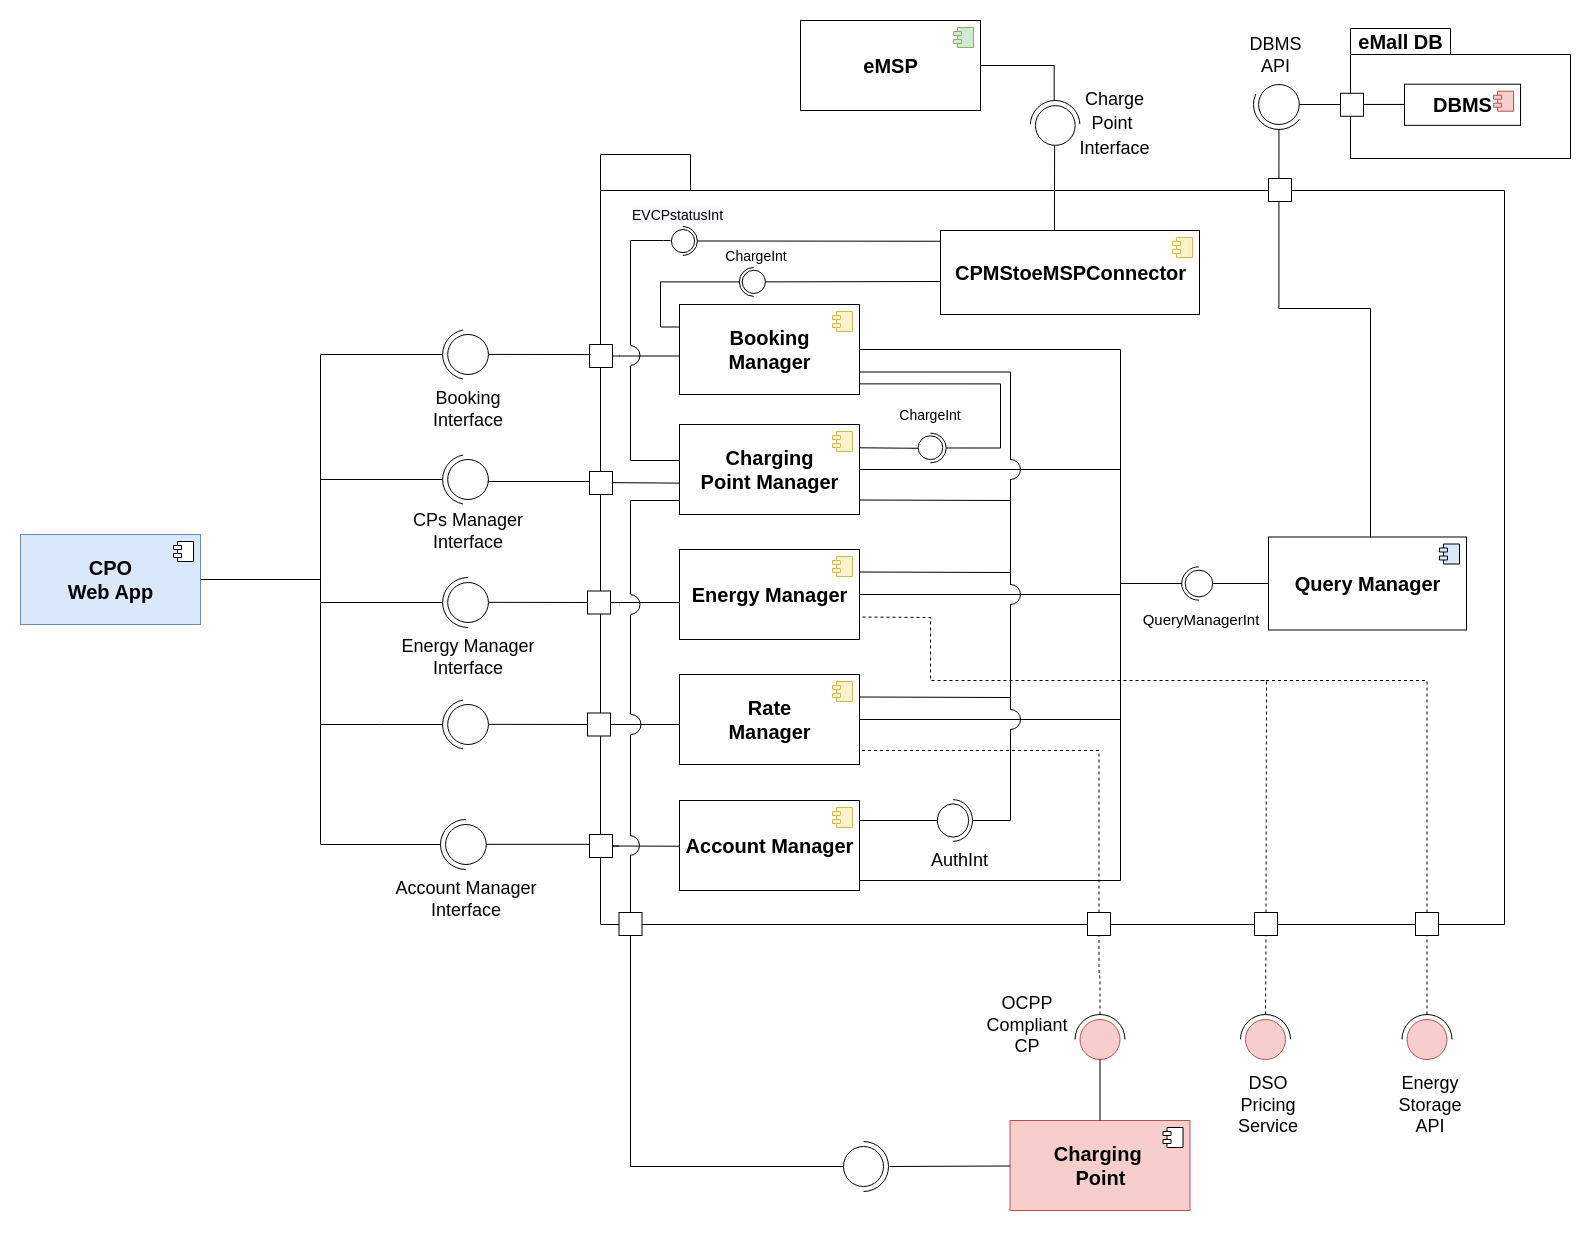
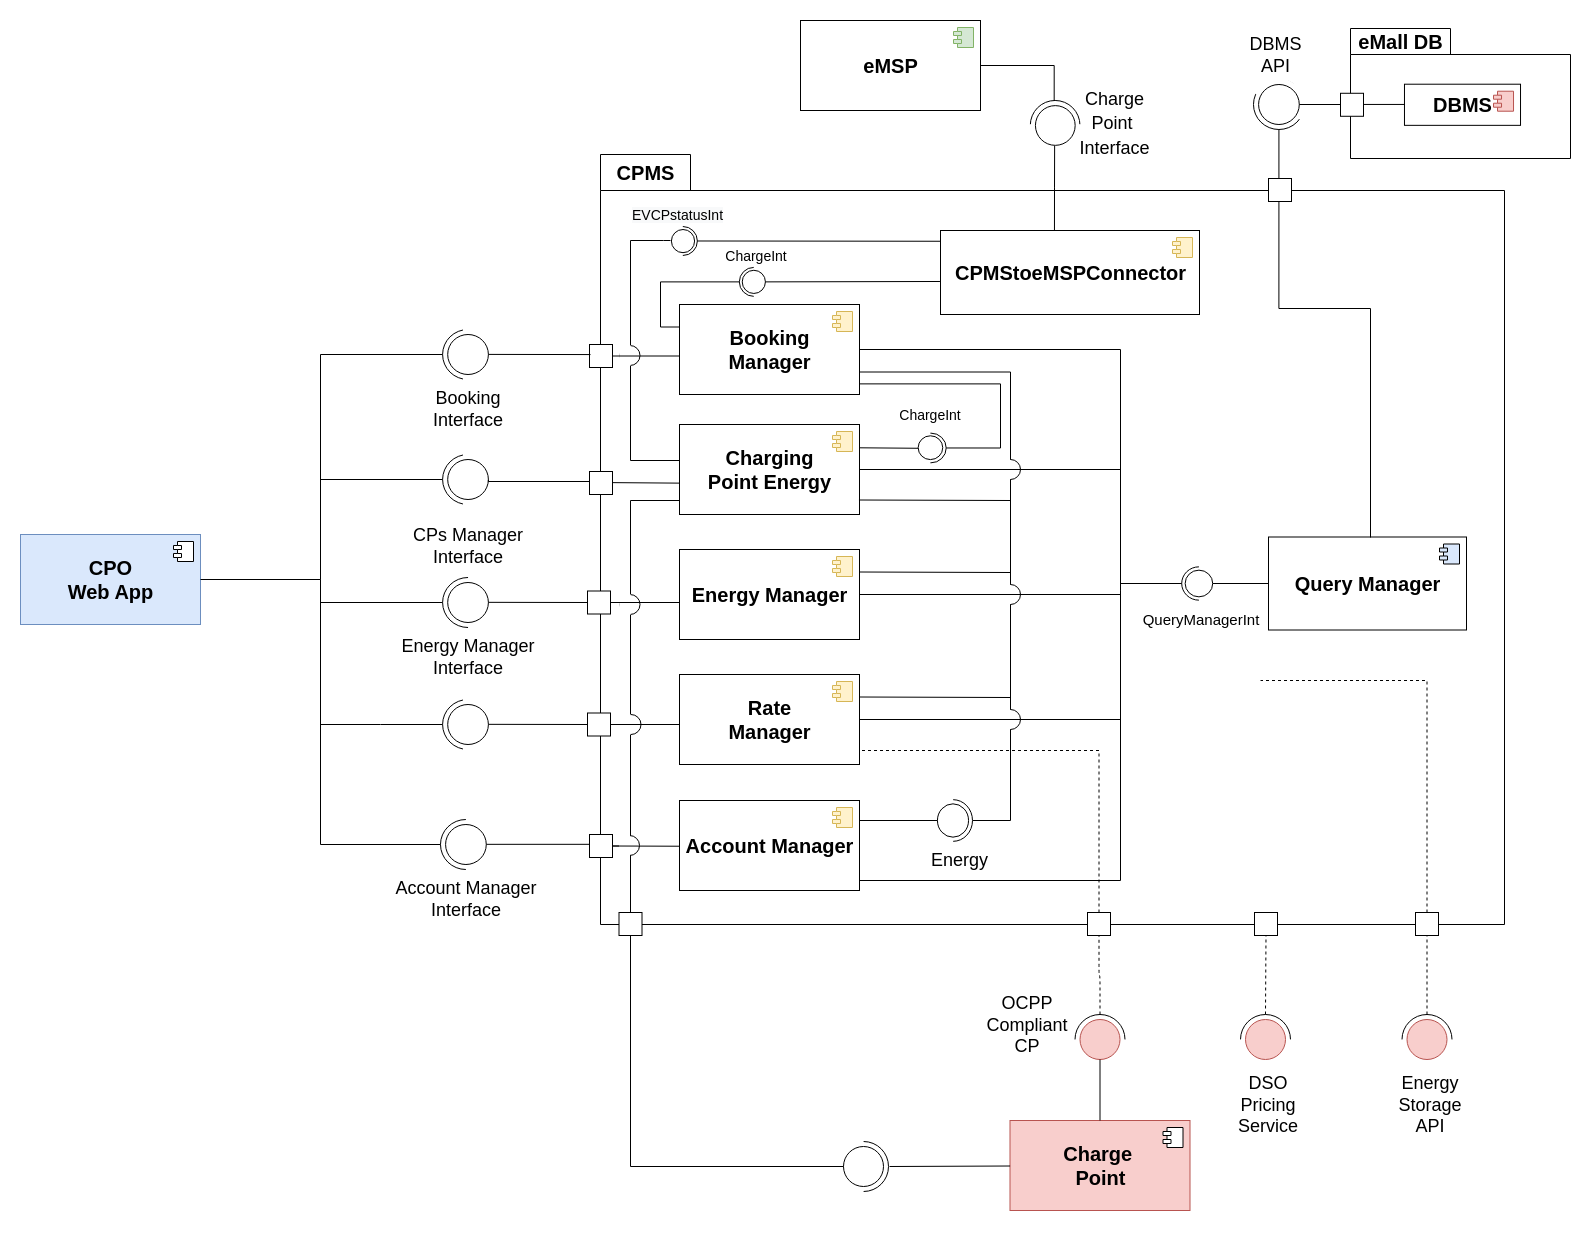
none -> (646, 173)
(770, 470) -> (770, 470)
(468, 532) -> (468, 547)
(1029, 681) -> none
(960, 861) -> (960, 861)
(1101, 1166) -> (1101, 1166)
